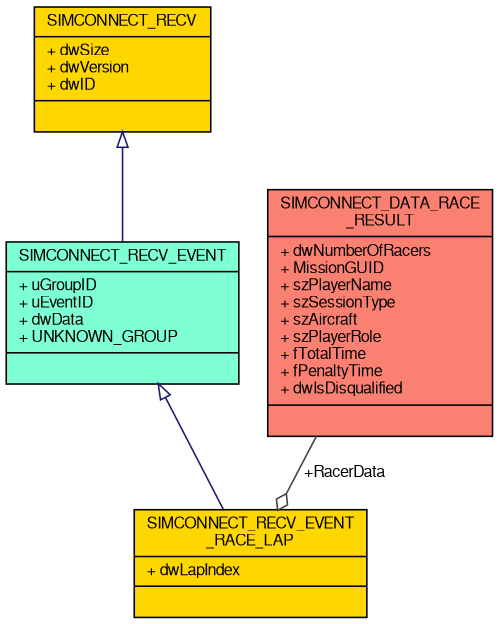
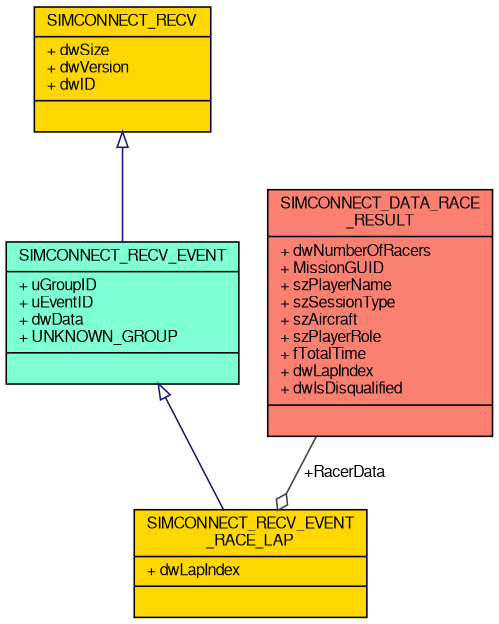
(332, 372) -> (327, 372)
